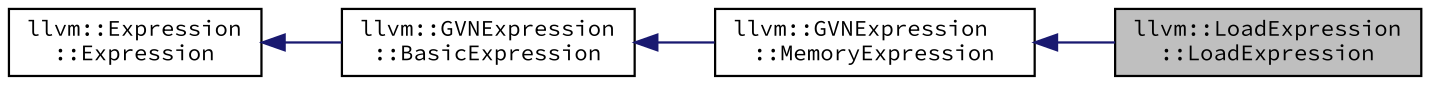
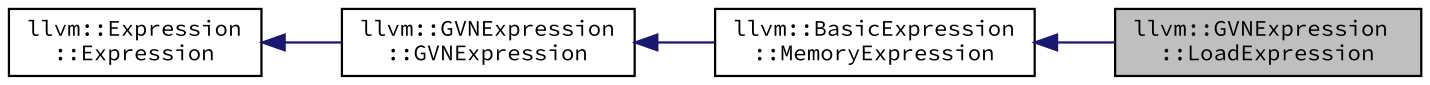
(488, 42) -> (488, 42)
(875, 42) -> (875, 42)
(1268, 42) -> (1268, 42)
